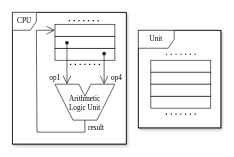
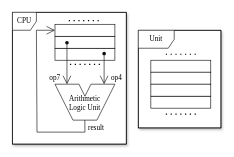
(55, 78) -> (55, 78)
